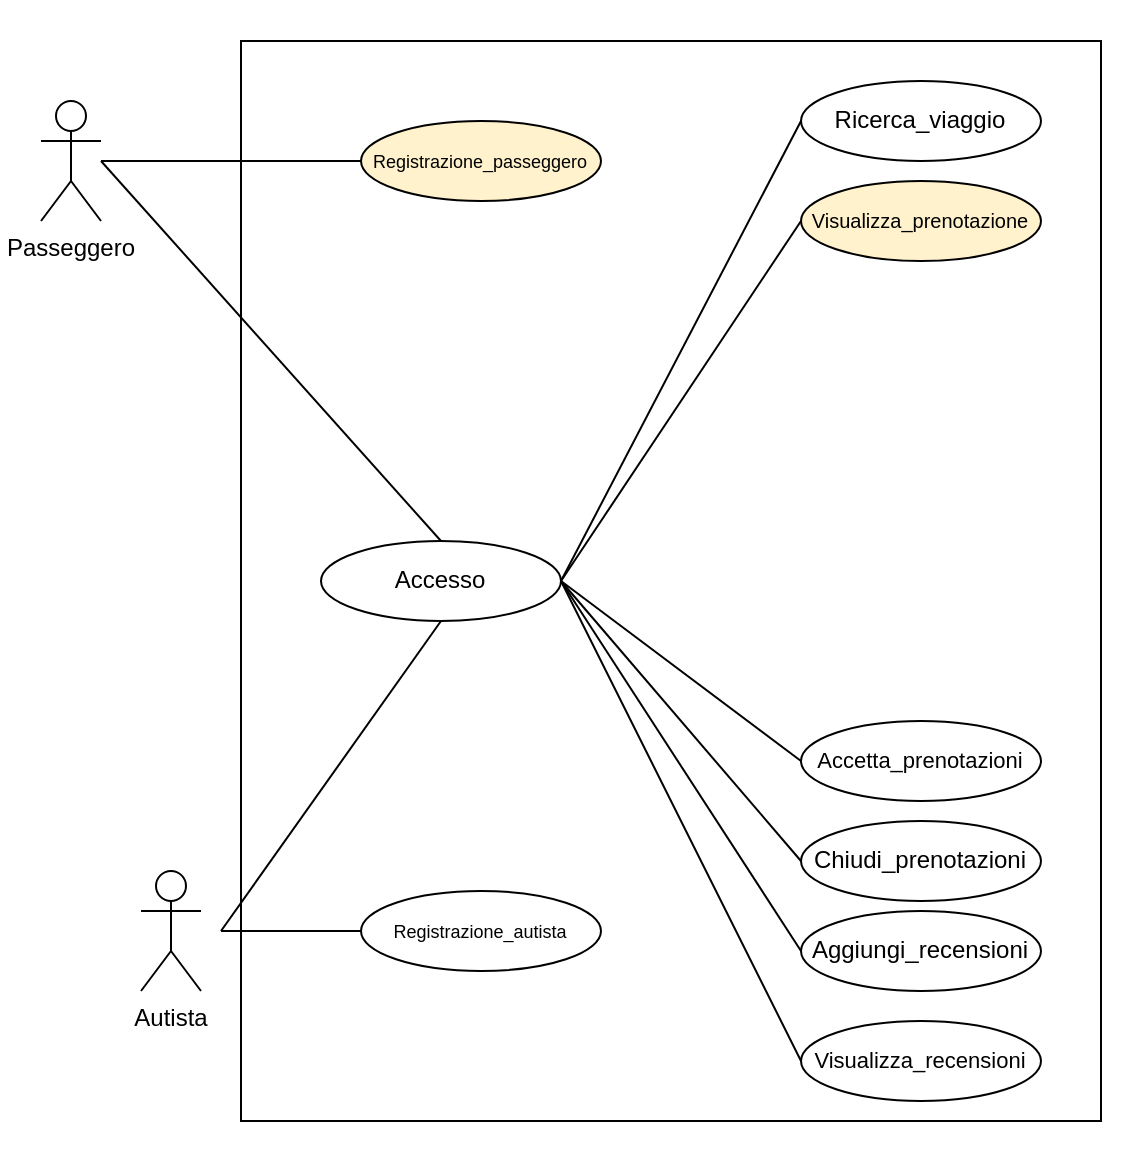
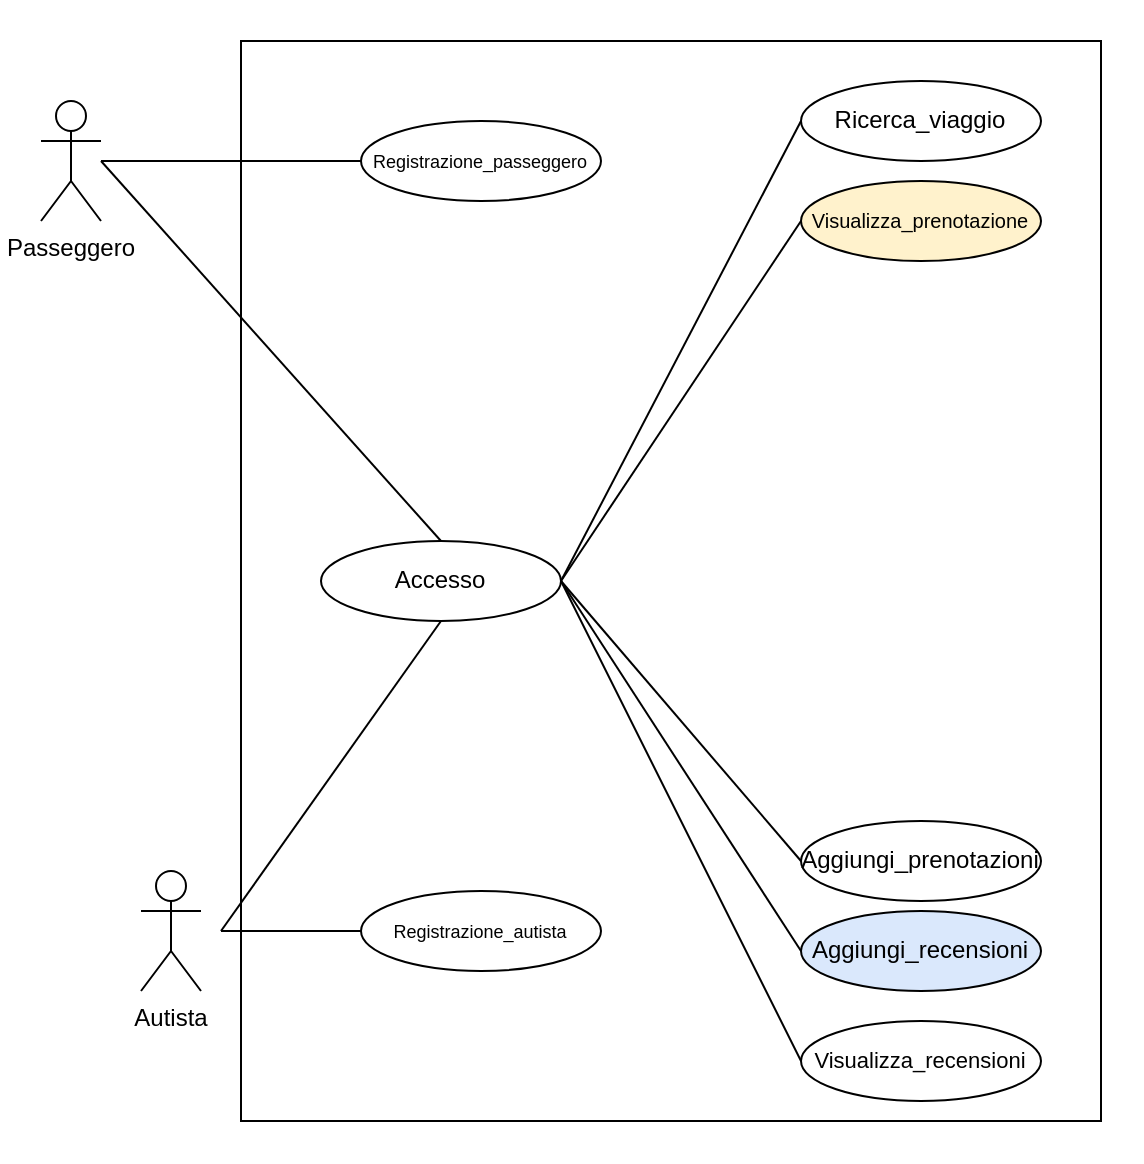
(481, 161) -> (481, 161)
(686, 675) -> none
(921, 761) -> none
(921, 861) -> (921, 861)
(921, 951) -> (921, 951)
